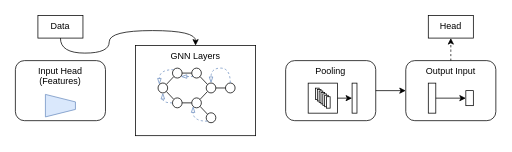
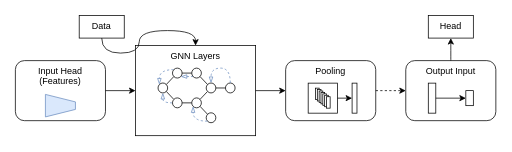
(60, 27) -> (102, 27)
(450, 52) -> (450, 52)
none -> (117, 90)
none -> (267, 90)
(387, 90) -> (387, 90)
